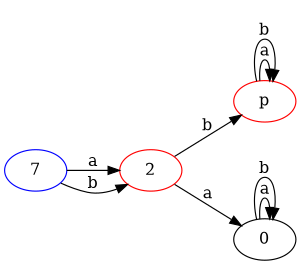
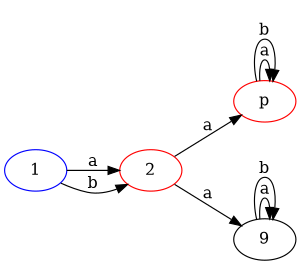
(208, 126) -> (208, 126)
(36, 170) -> (36, 170)
(265, 239) -> (265, 239)
